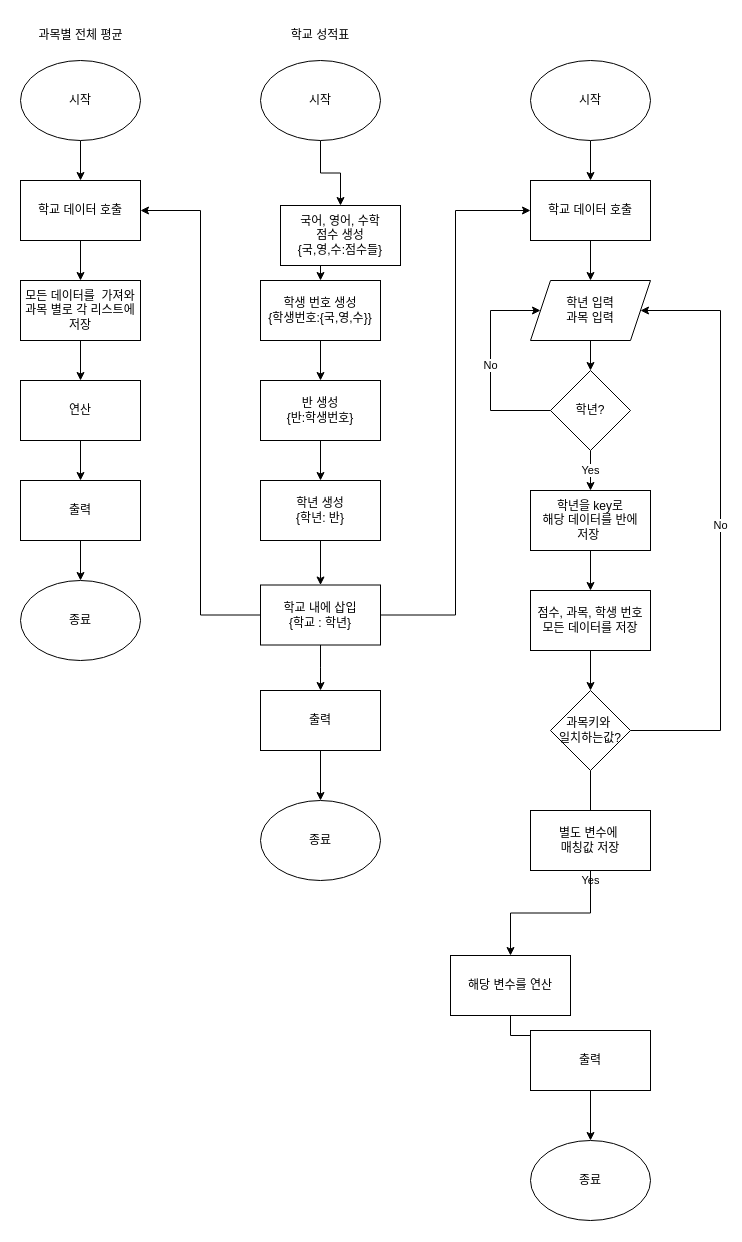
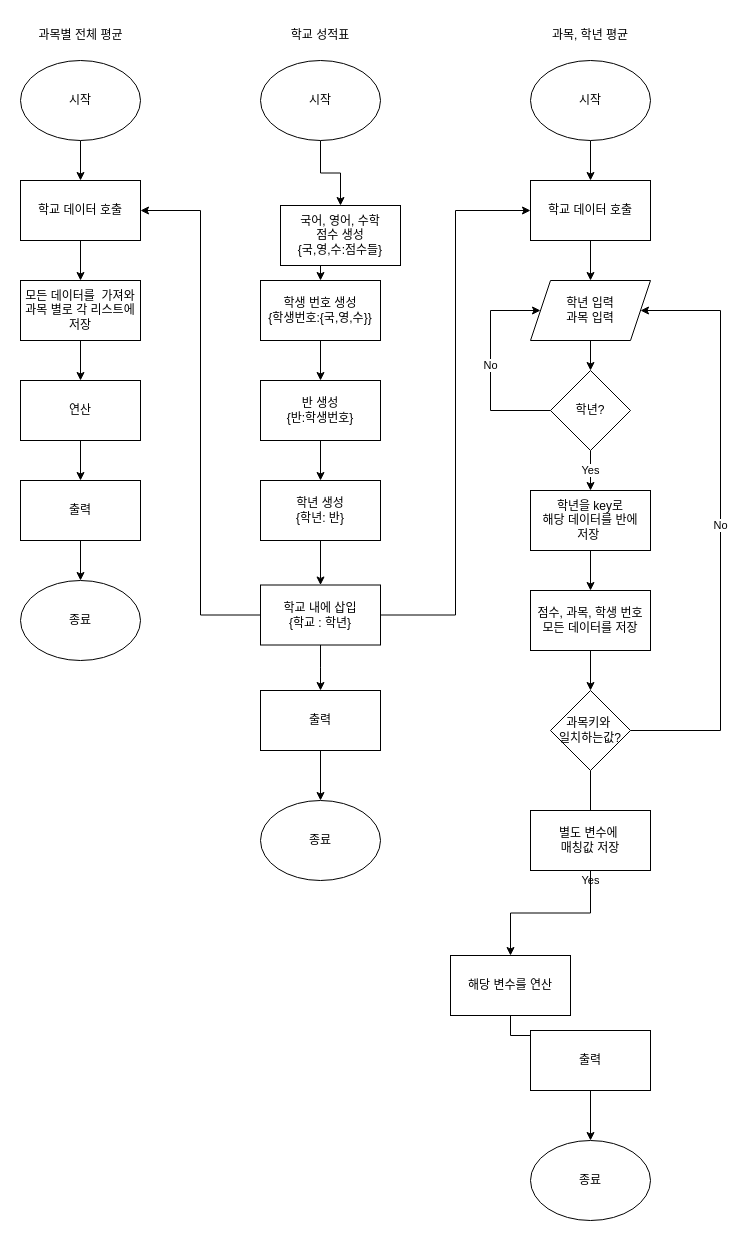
none -> (591, 36)
